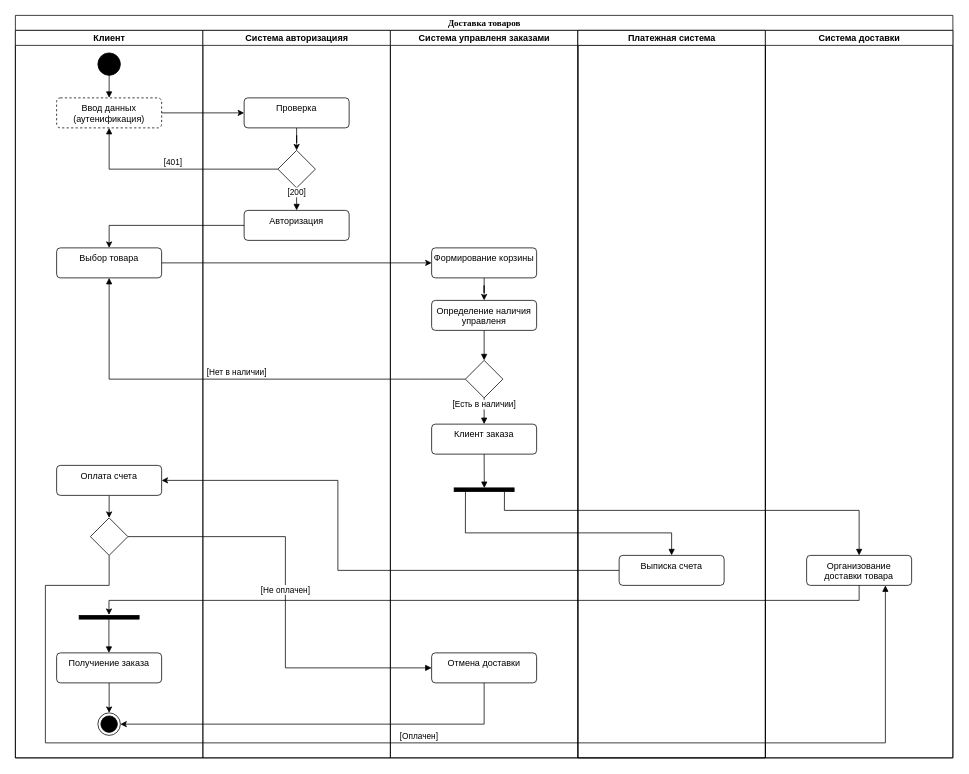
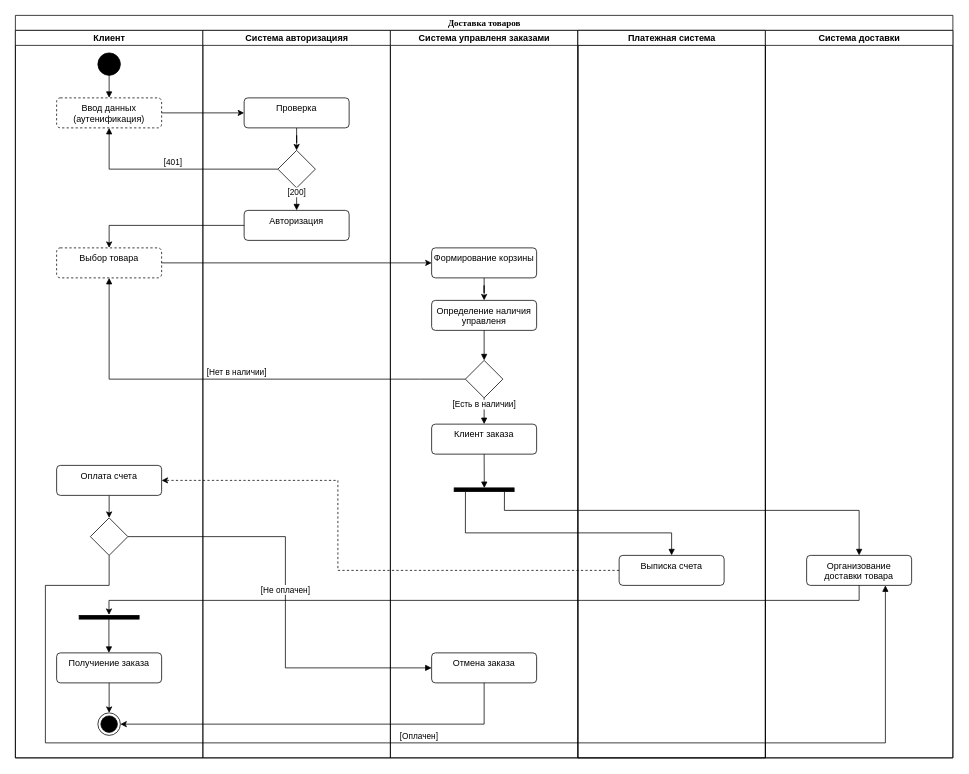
(109, 263) -> (109, 263)
(348, 570) -> (348, 570)
(484, 664) -> (484, 664)
